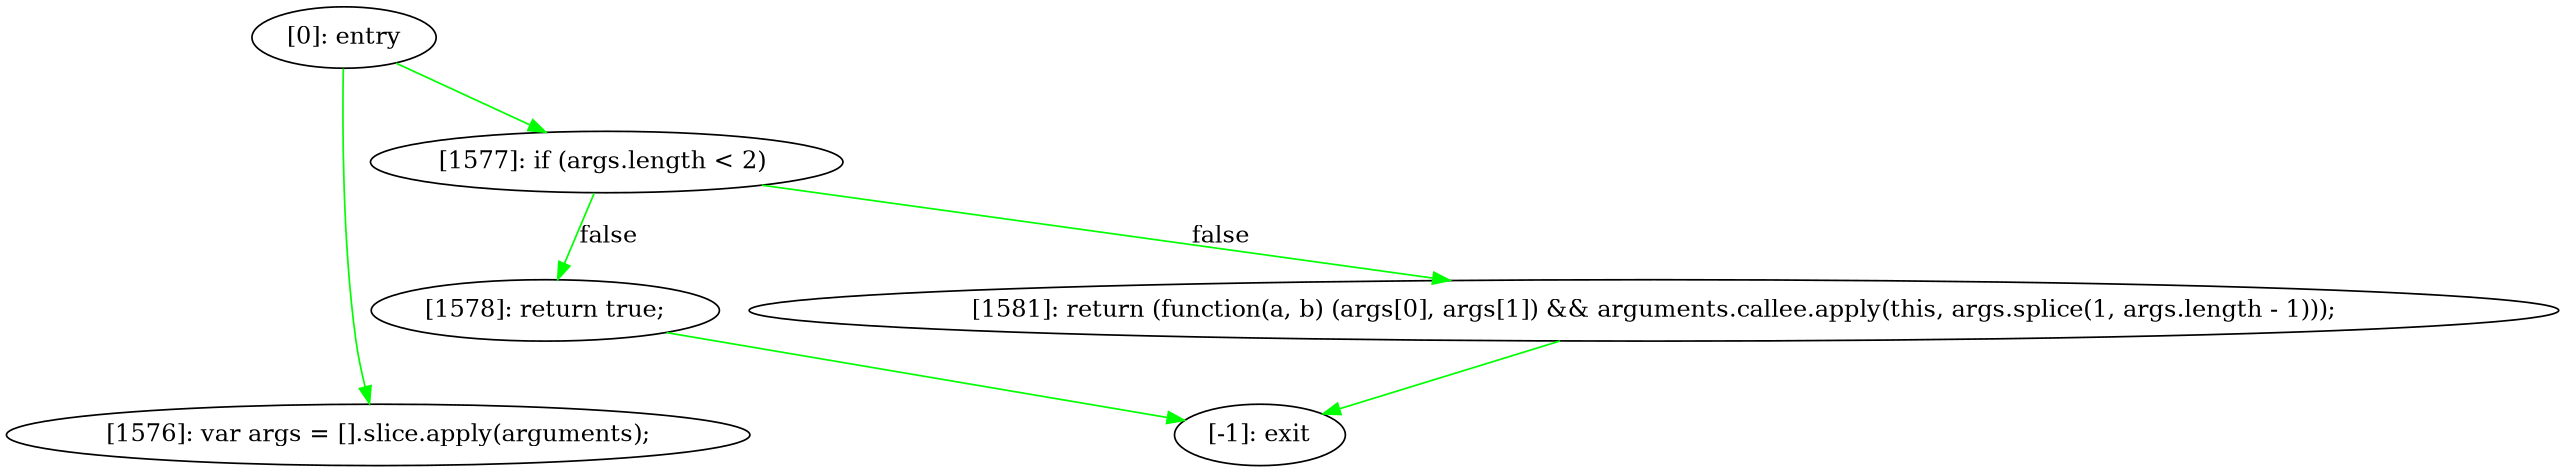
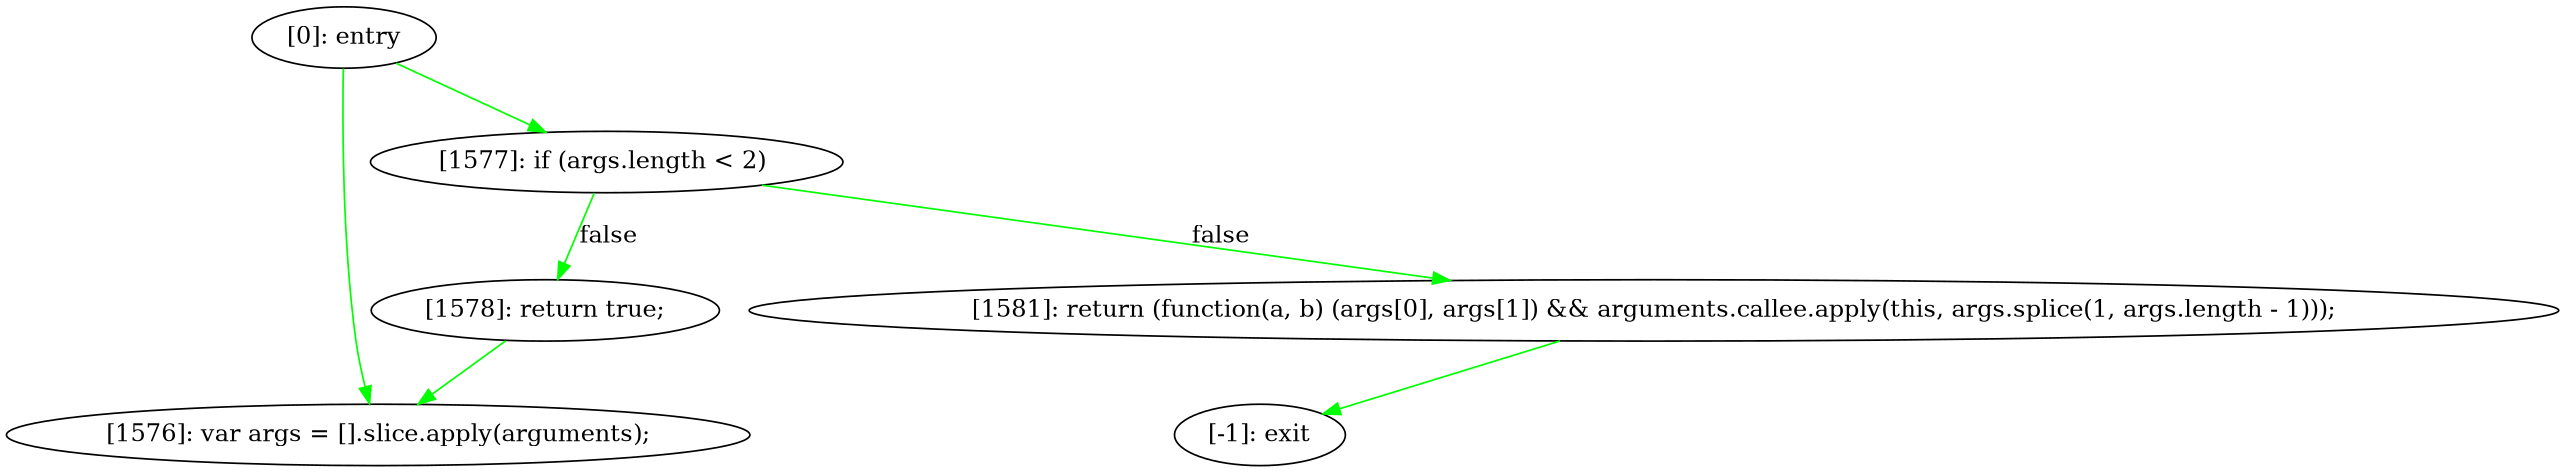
(917, 375) -> (469, 367)
